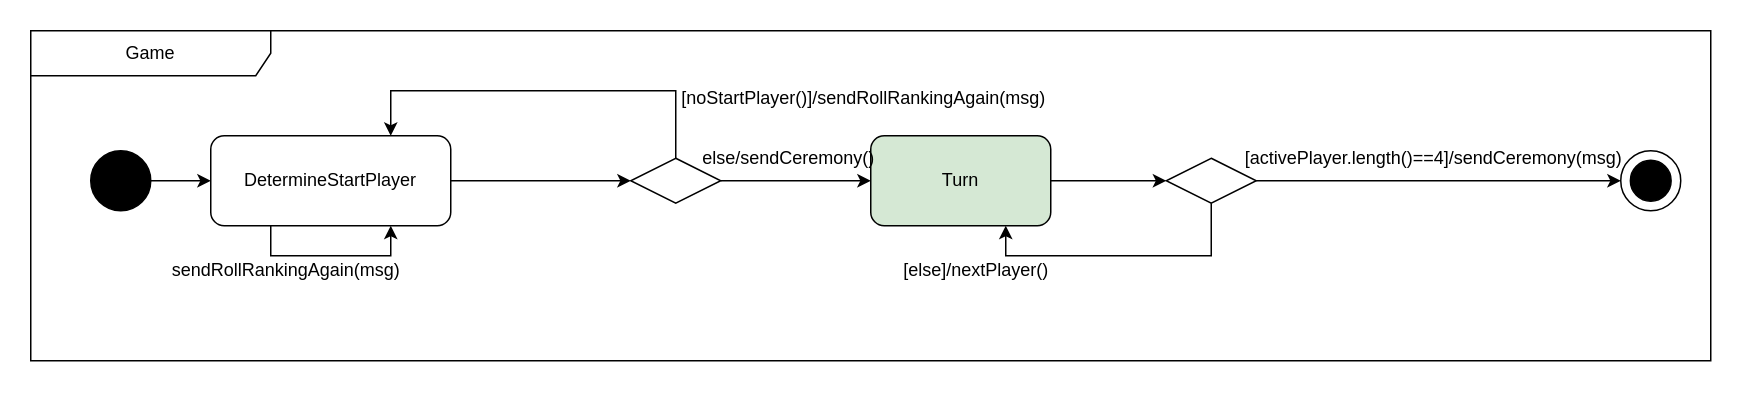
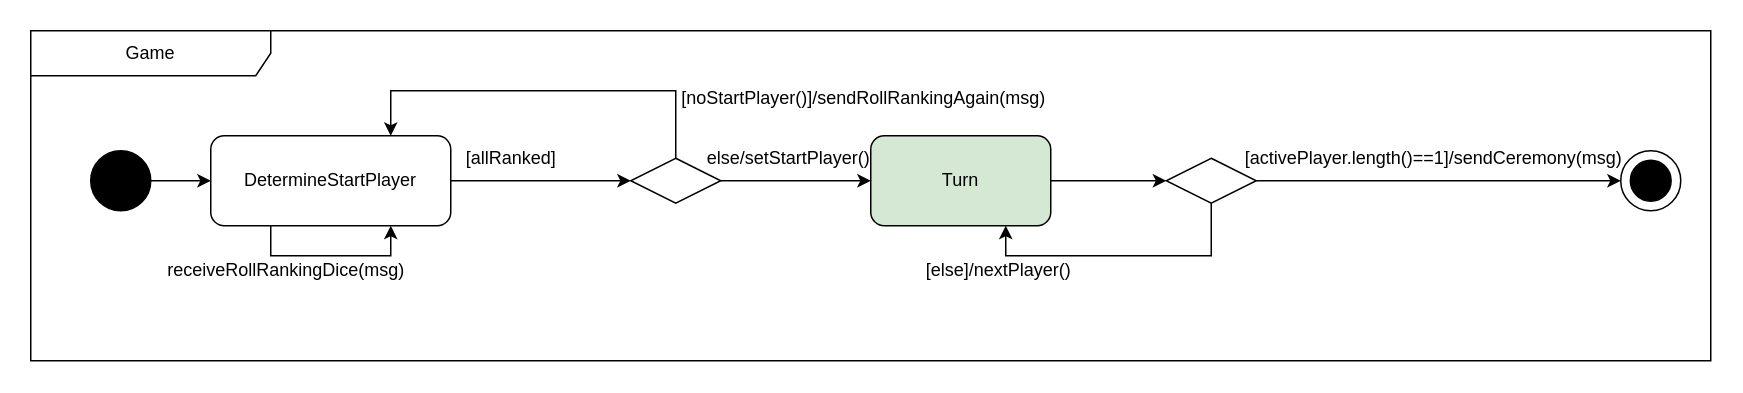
none -> (511, 158)
(789, 158) -> (789, 158)
(1434, 158) -> (1434, 158)
(287, 271) -> (287, 271)
(976, 271) -> (998, 271)
